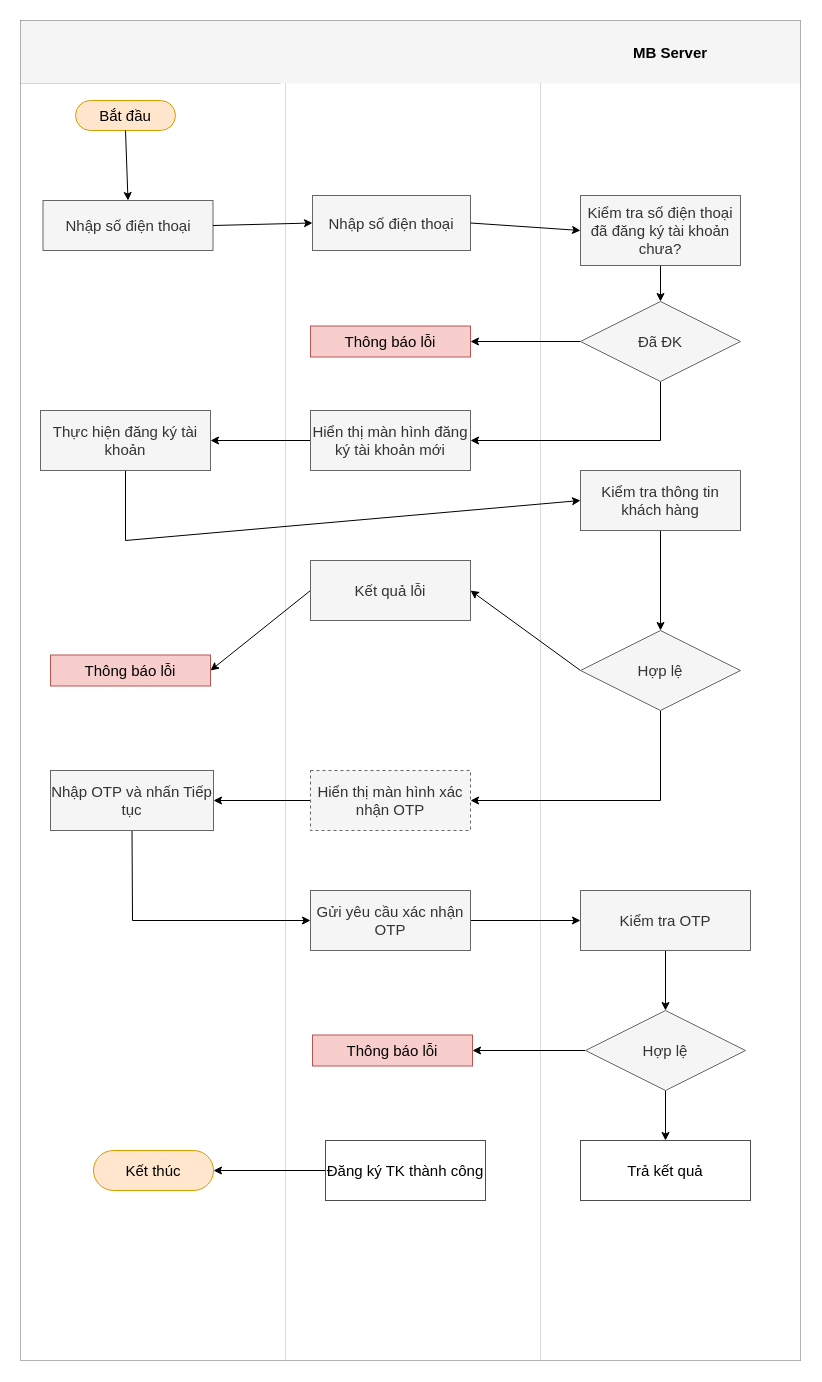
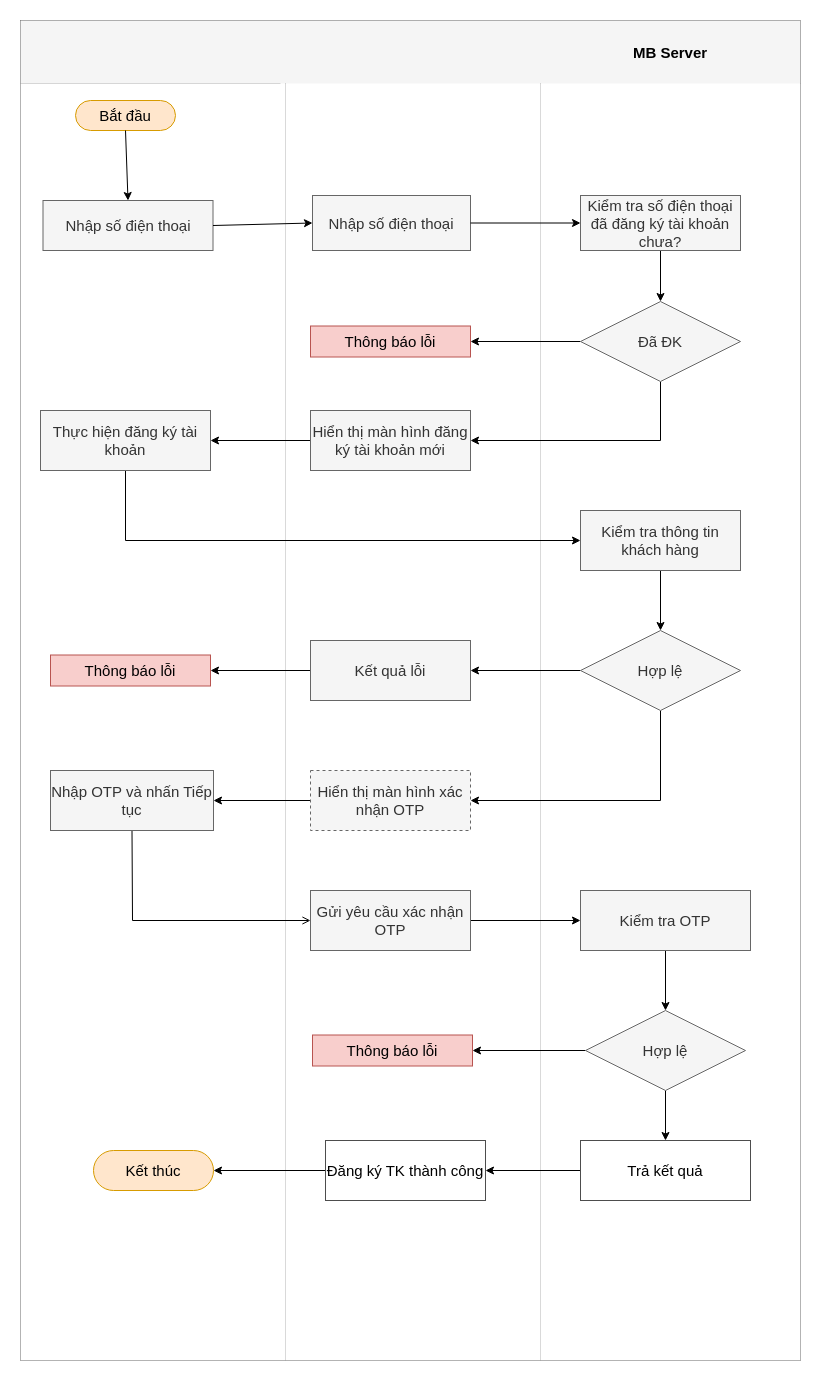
(661, 231) -> (661, 223)
(661, 501) -> (661, 541)
(391, 591) -> (391, 671)
(302, 921) -> (304, 921)
none -> (536, 1171)
